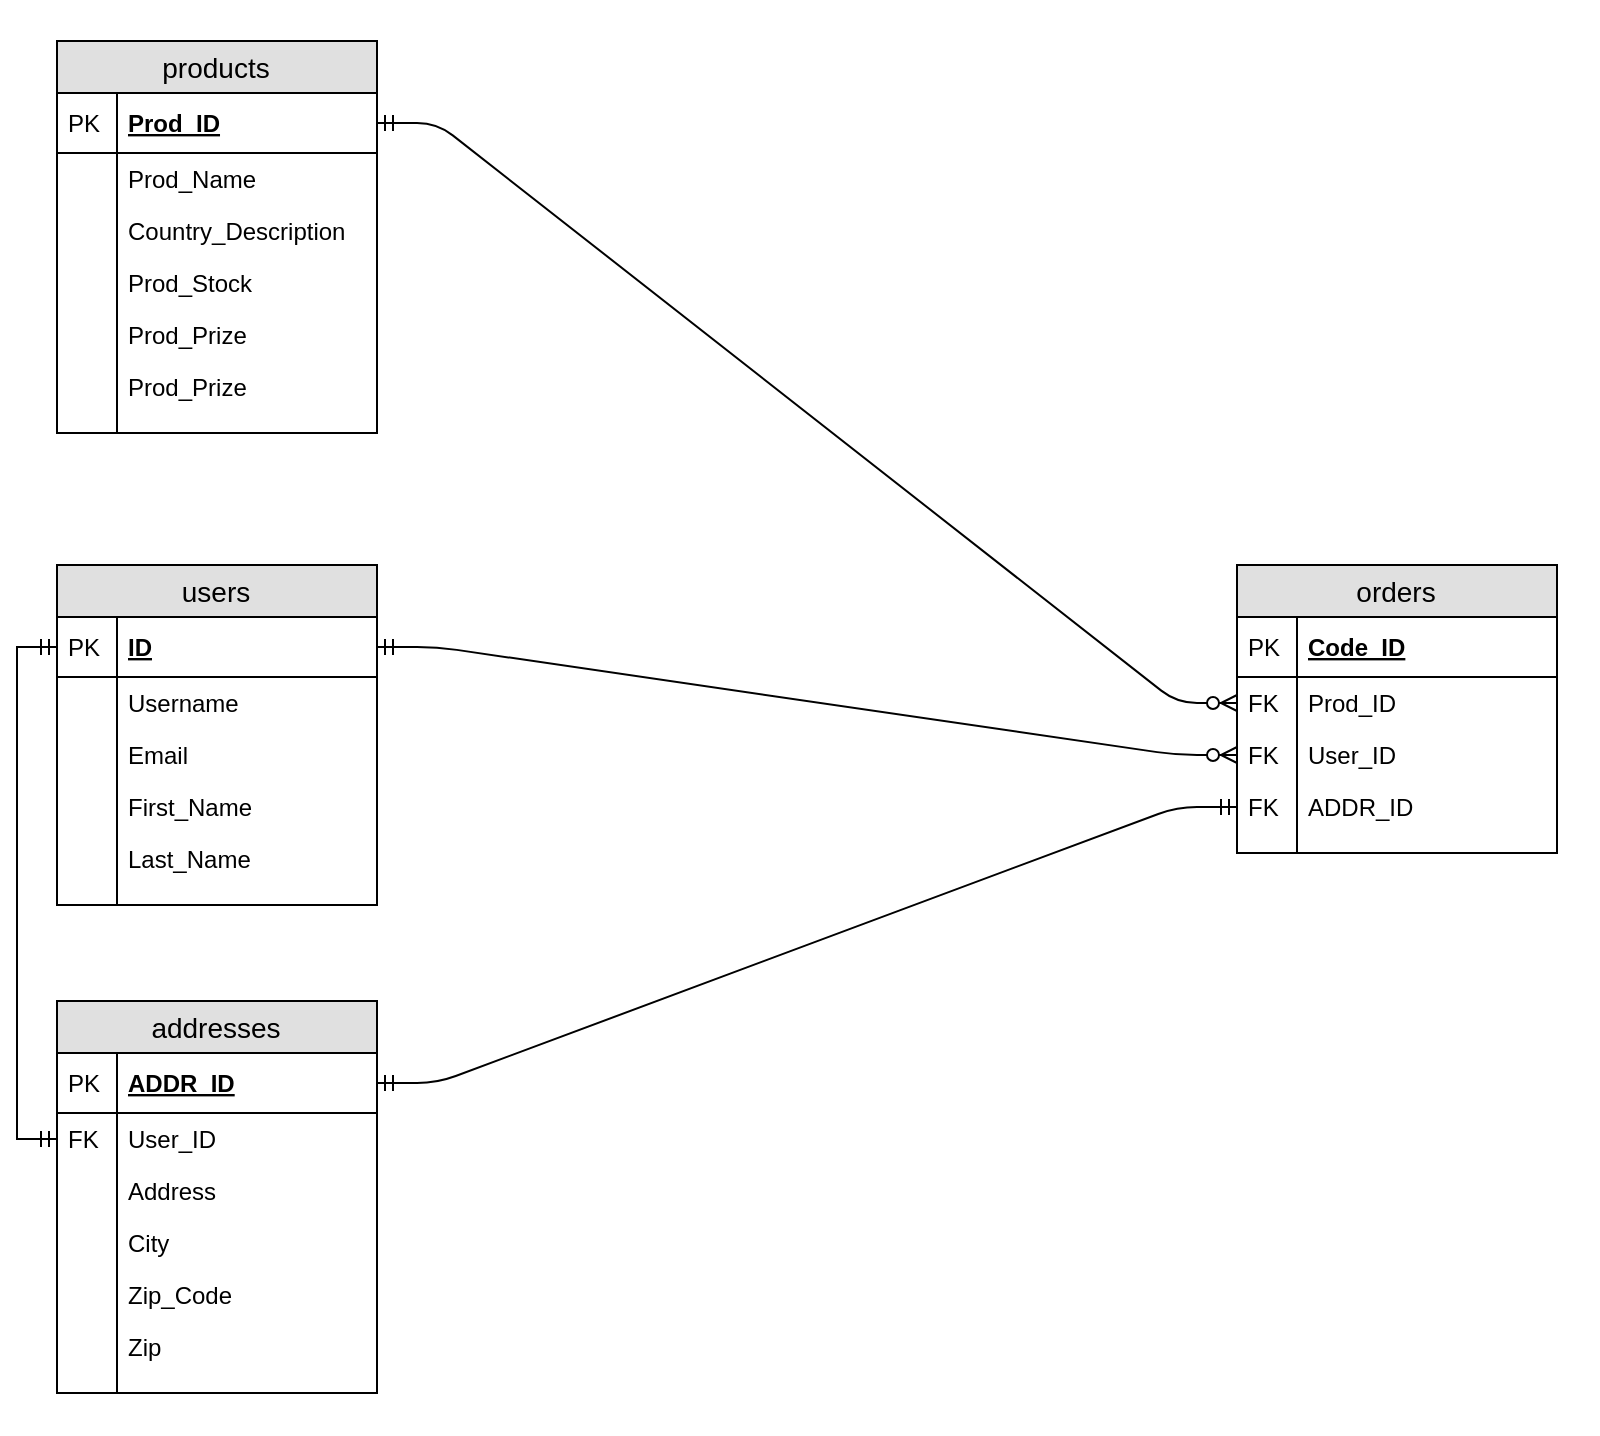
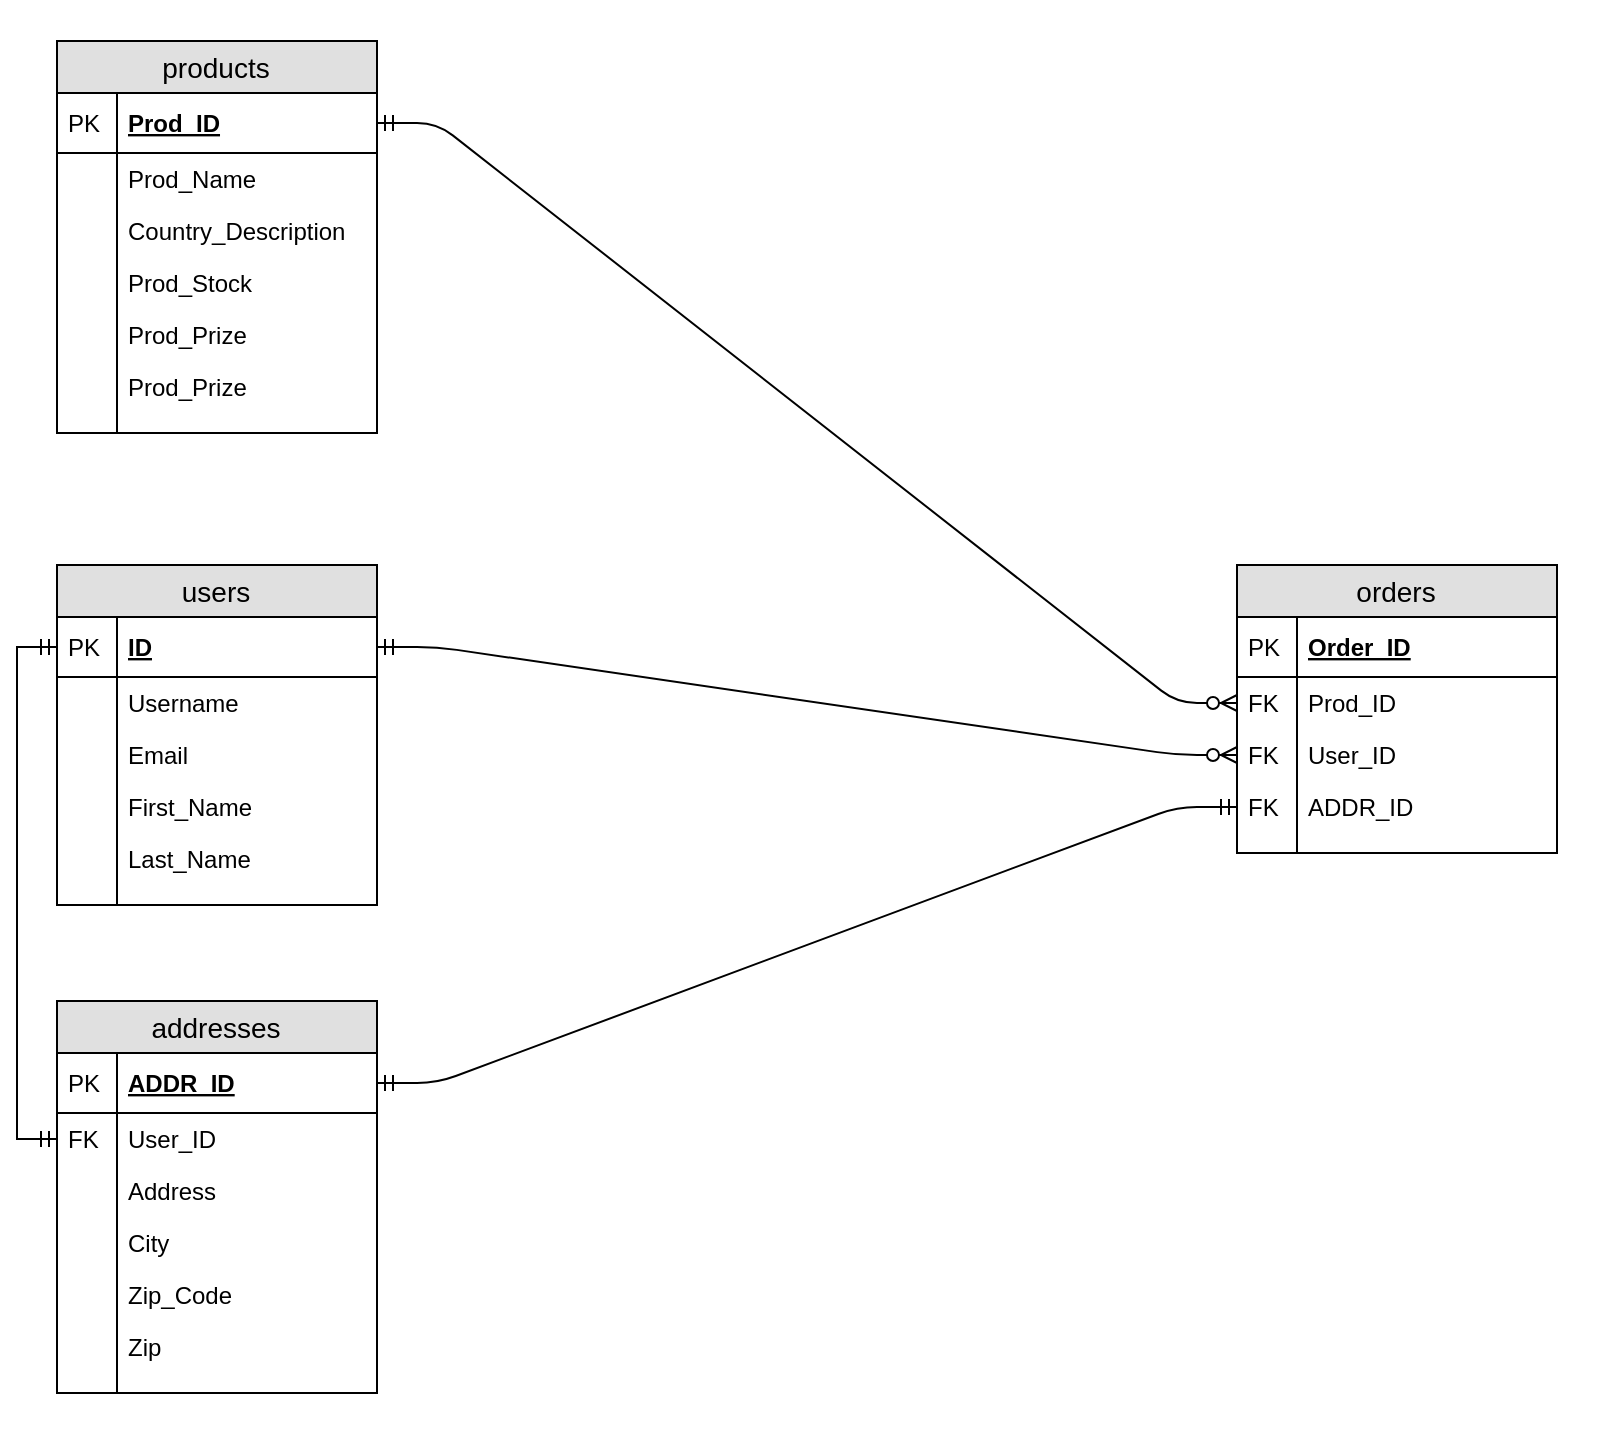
(1355, 648) -> (1362, 648)
